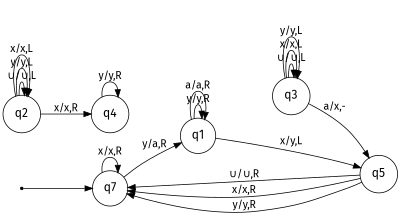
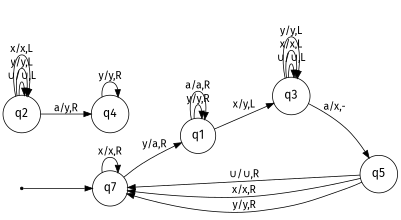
(66, 108) -> (66, 108)
(285, 150) -> (241, 118)
